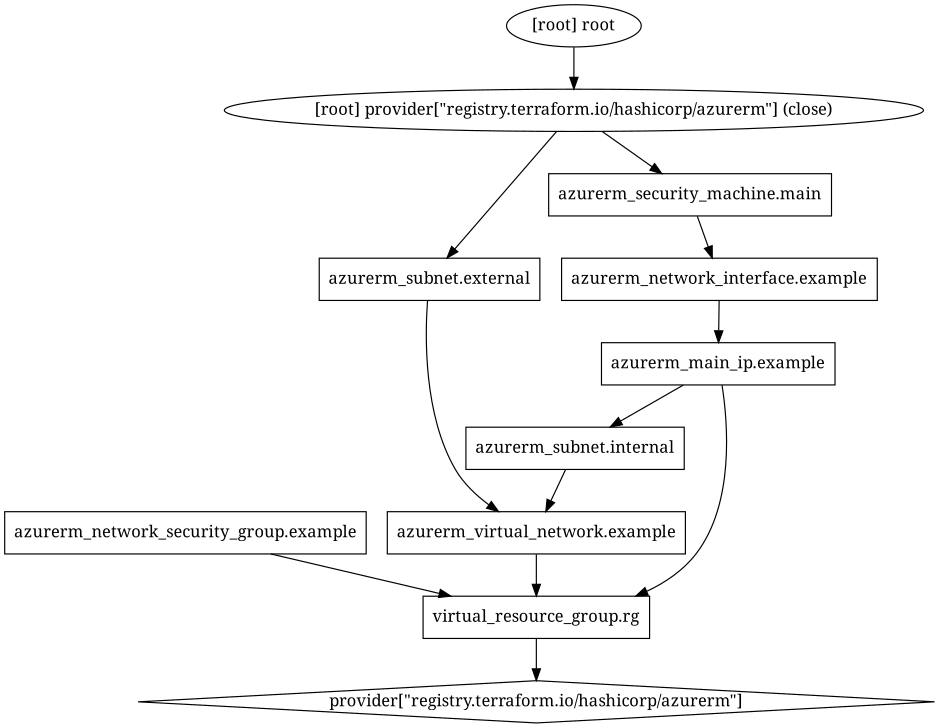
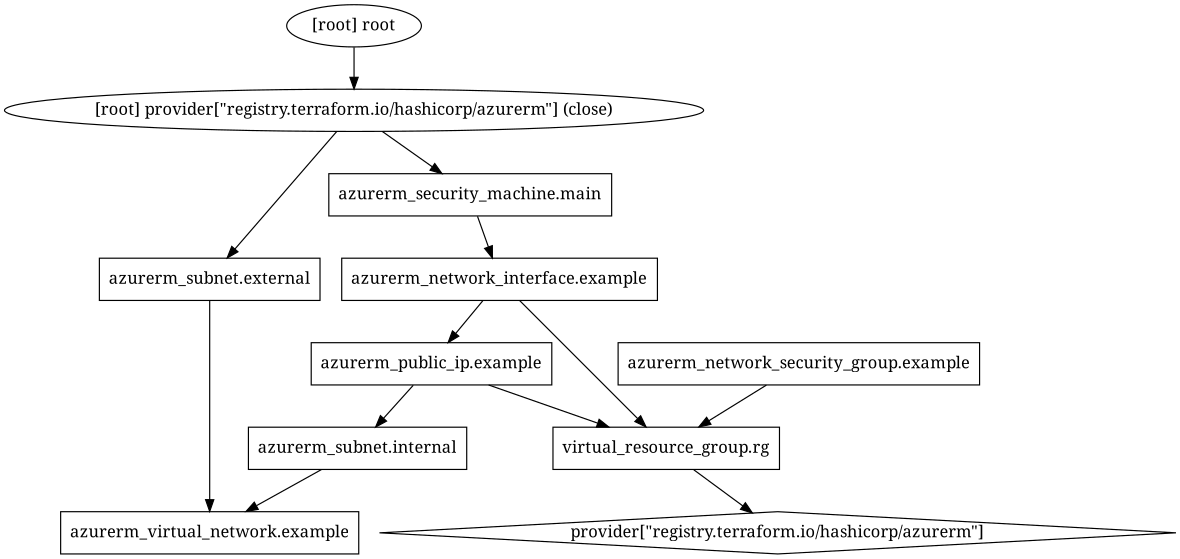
(718, 364) -> (432, 364)
(536, 569) -> (579, 360)
